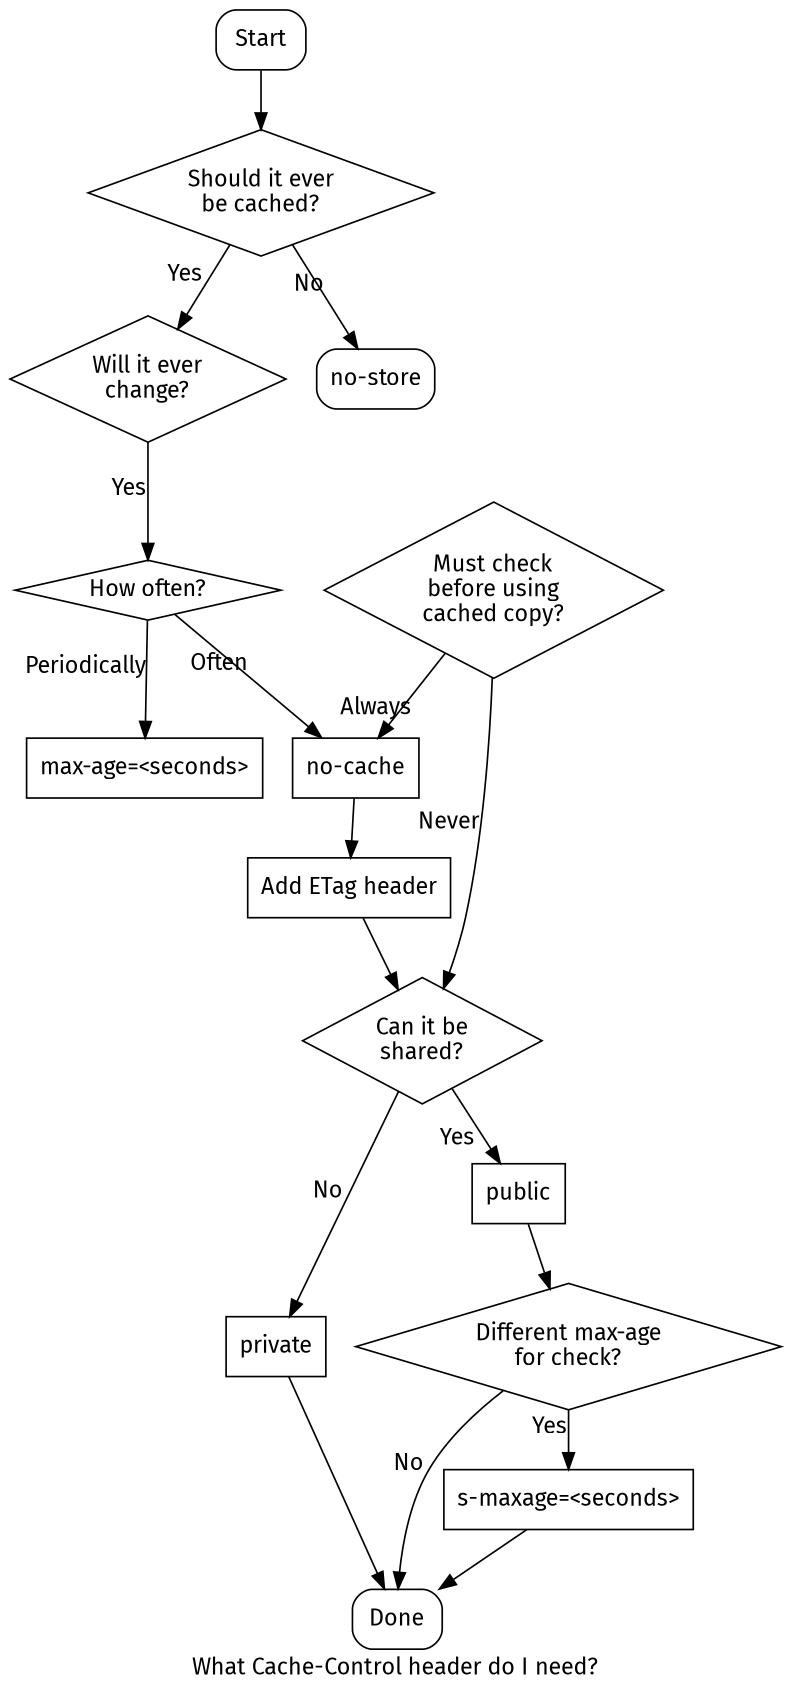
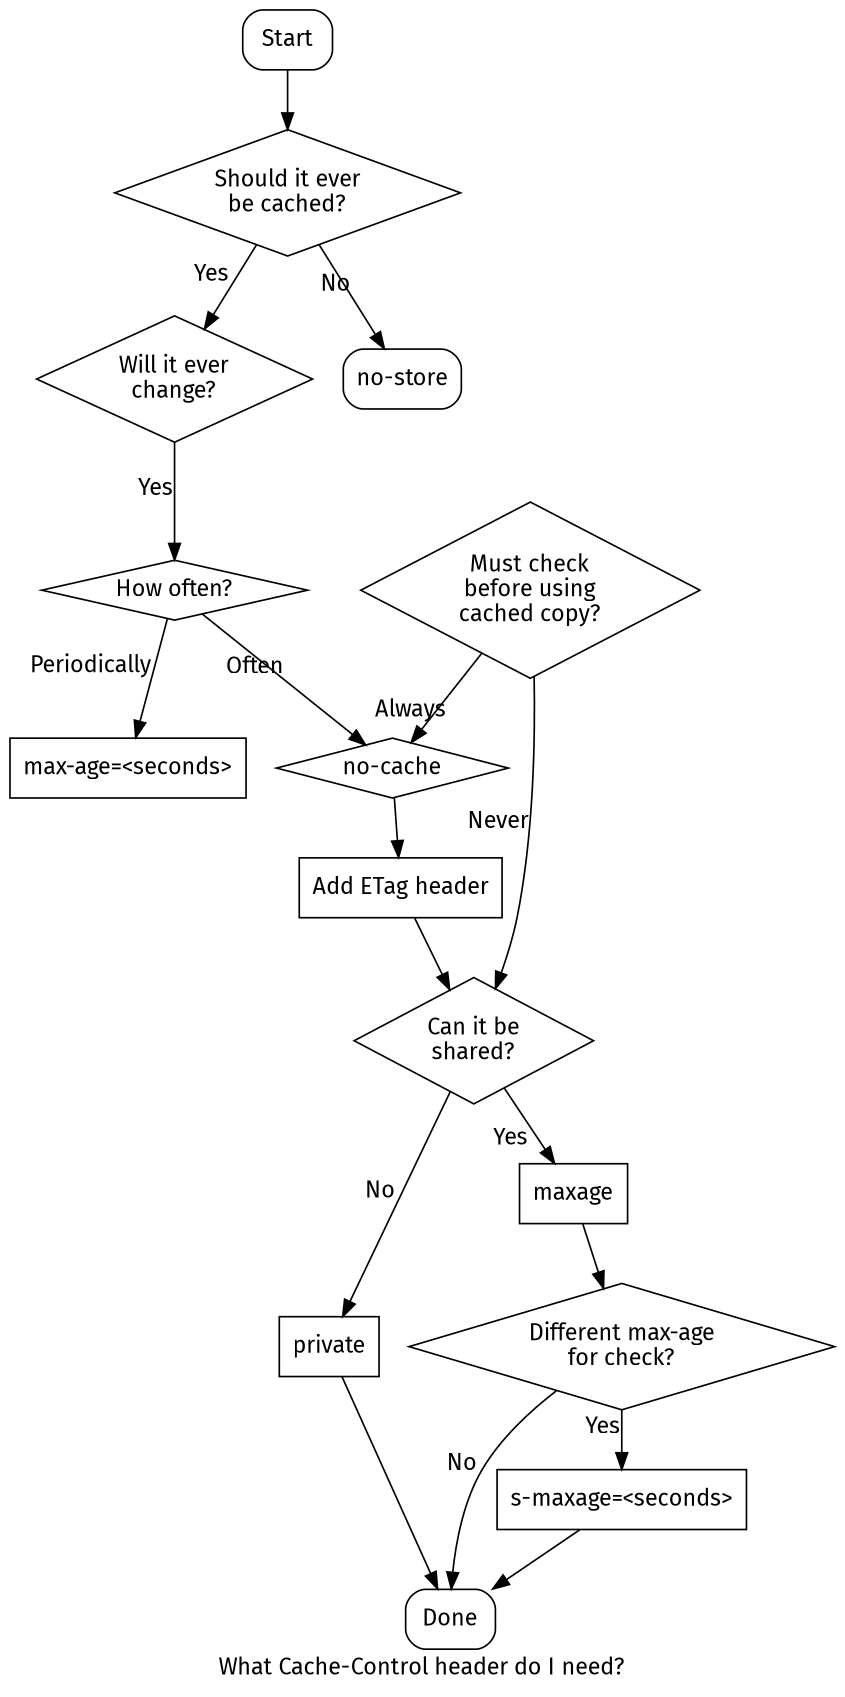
(356, 768) -> (392, 768)
(519, 1194) -> (574, 1194)
